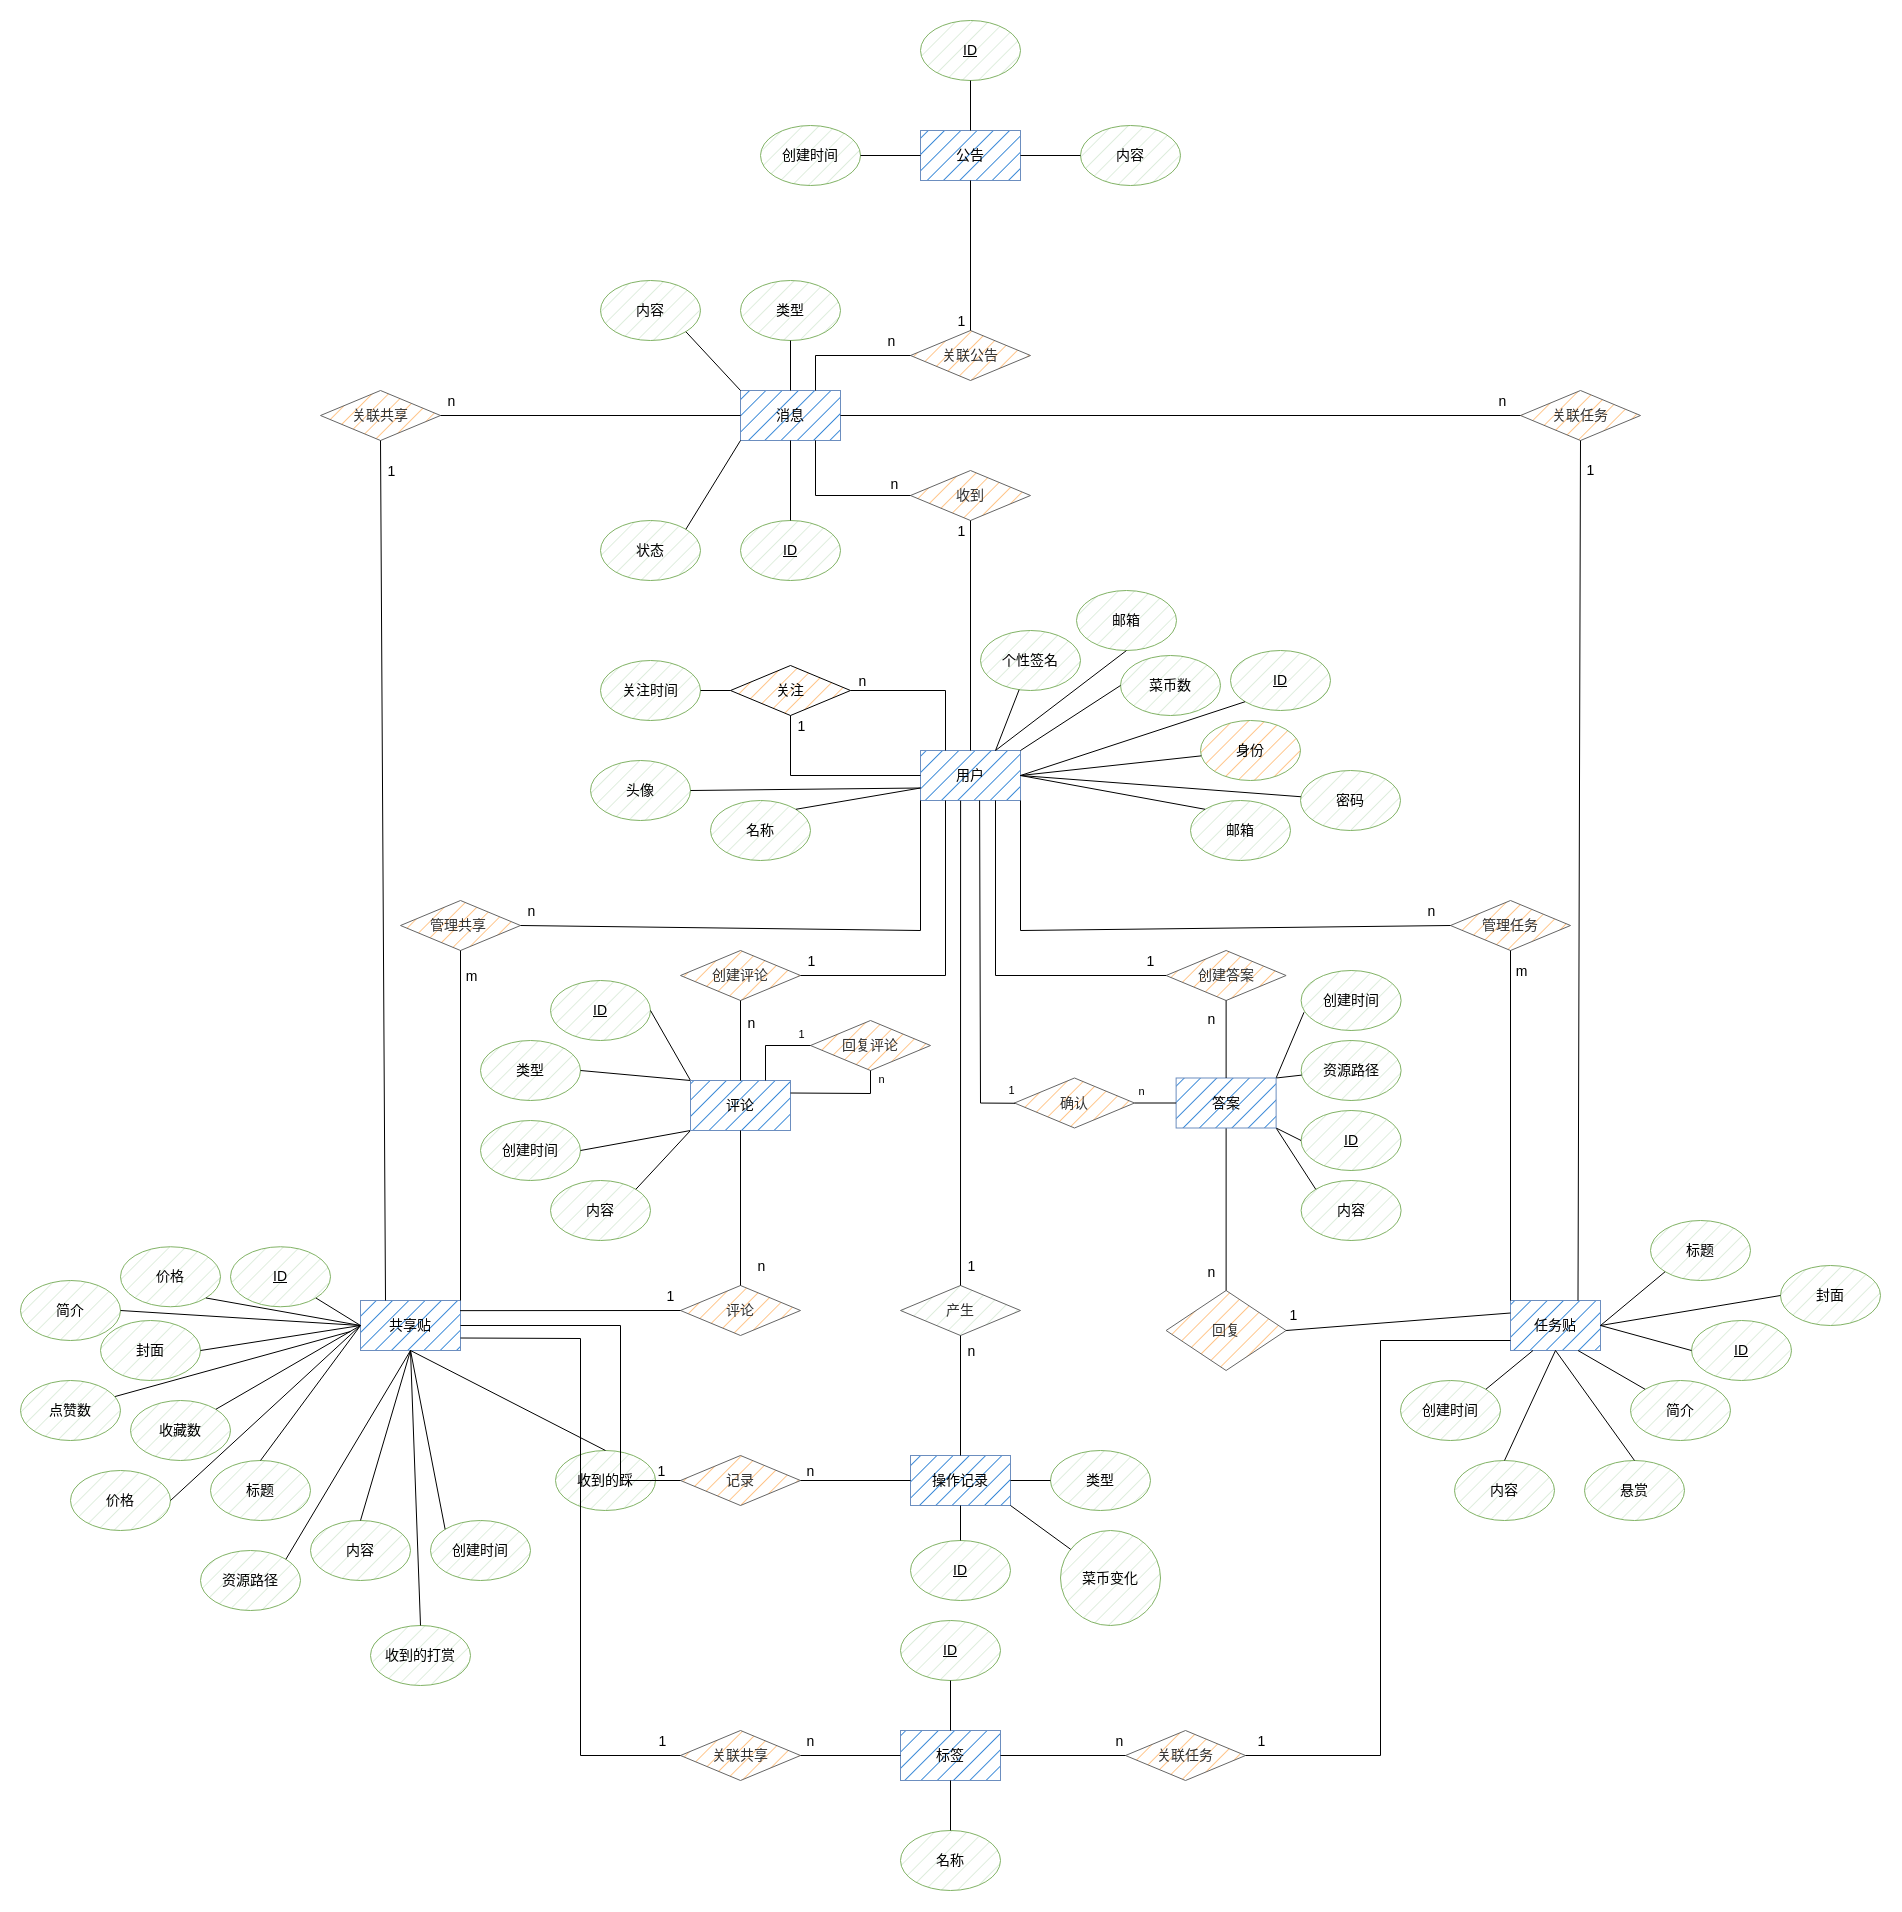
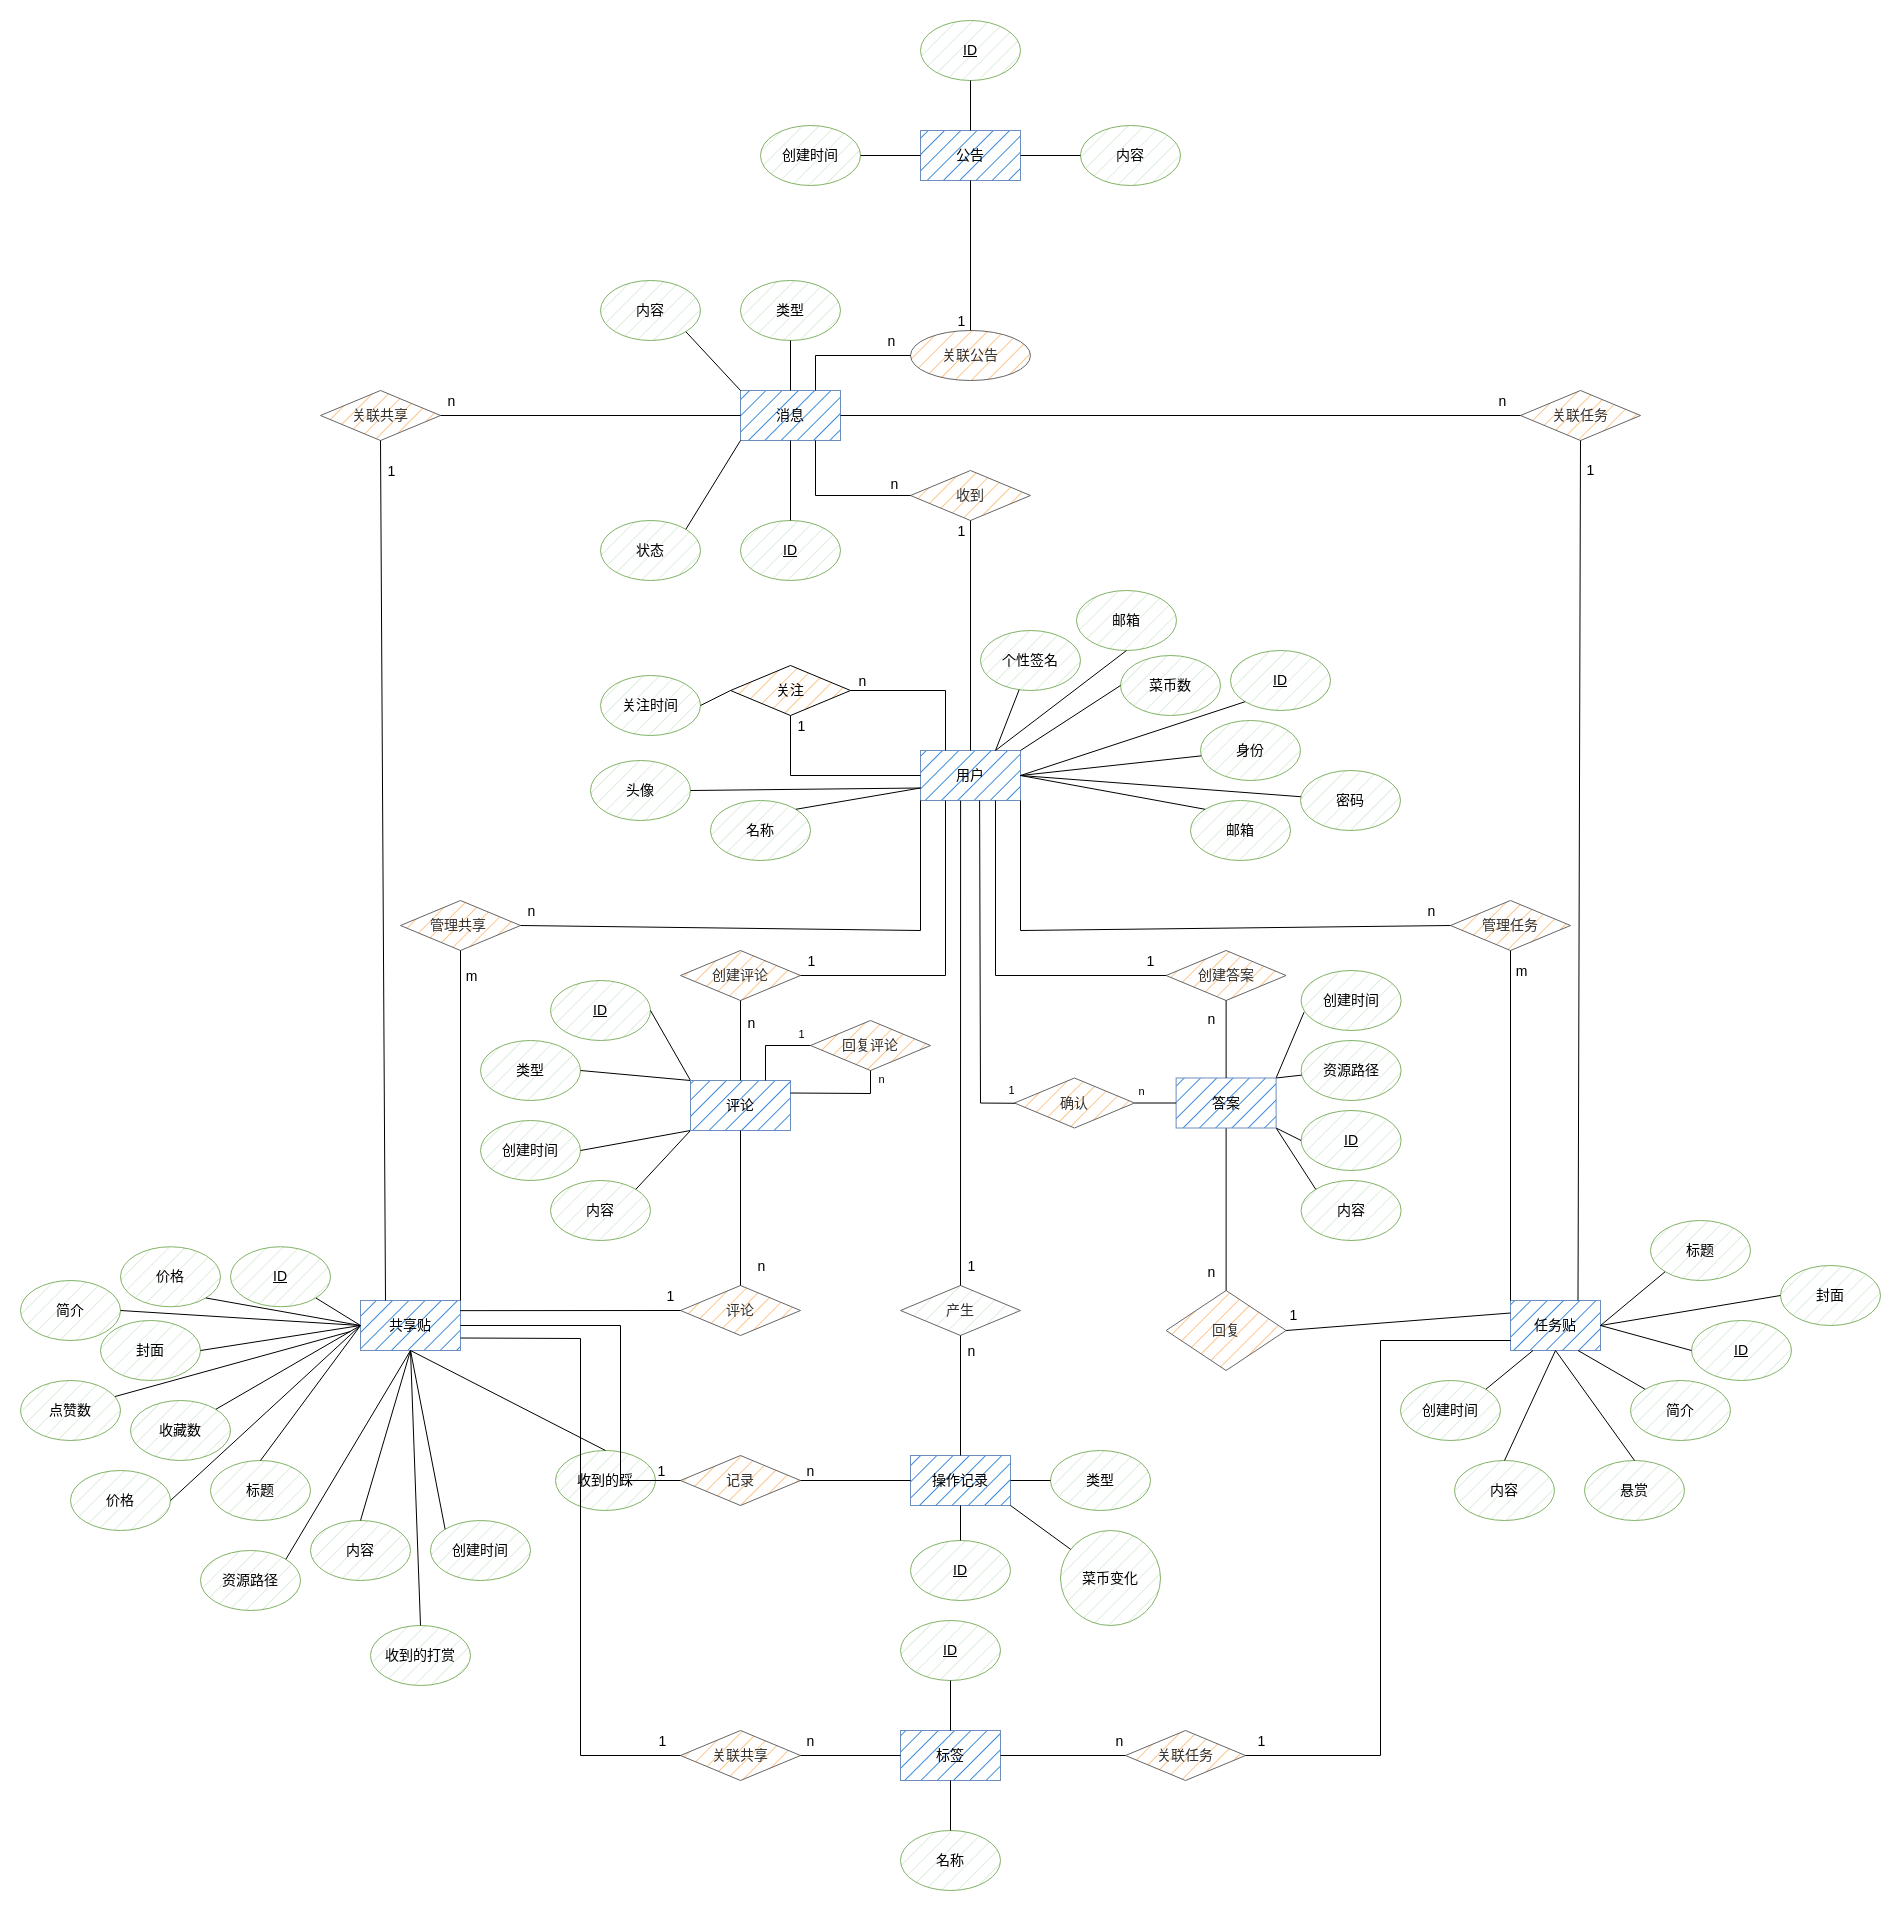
(971, 356) -> (971, 356)
(651, 691) -> (651, 706)
(1251, 751) -> (1251, 751)
